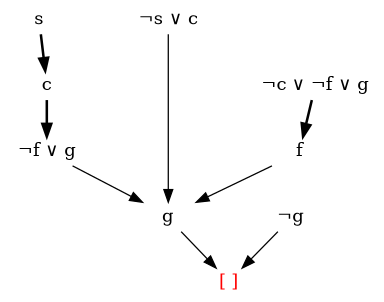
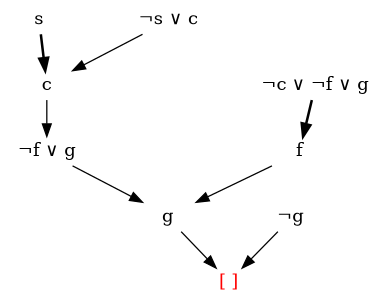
(47, 112) -> (47, 112)
(168, 112) -> (113, 50)
